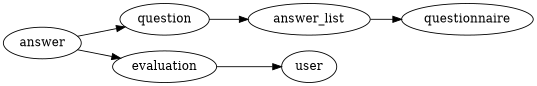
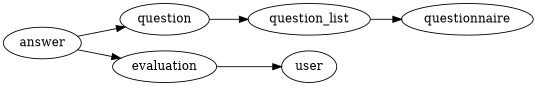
(309, 19) -> (309, 19)
